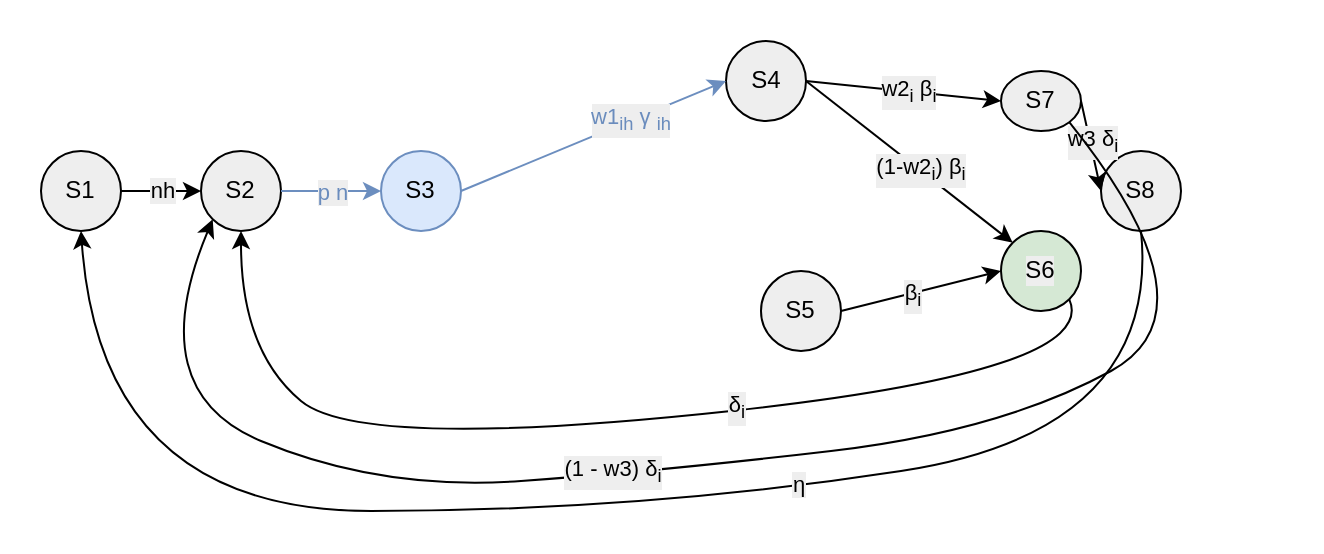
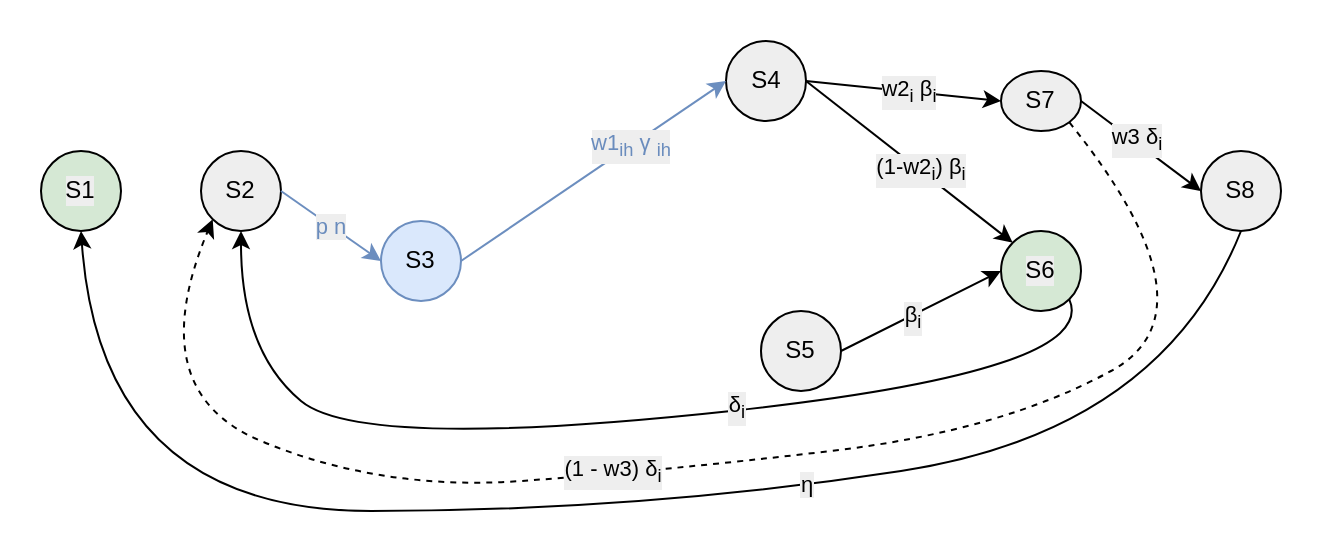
(81, 191) -> (81, 191)
(154, 191) -> none
(421, 191) -> (421, 261)
(1141, 191) -> (1241, 191)
(801, 311) -> (801, 351)
(289, 452) -> (289, 452)
